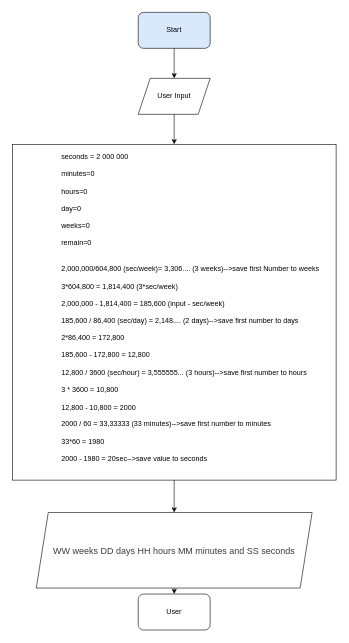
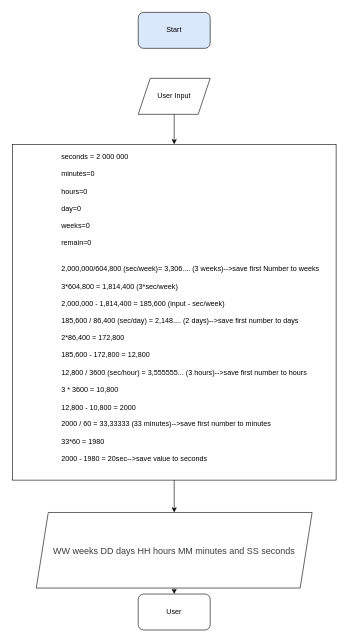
(174, 72) -> none
